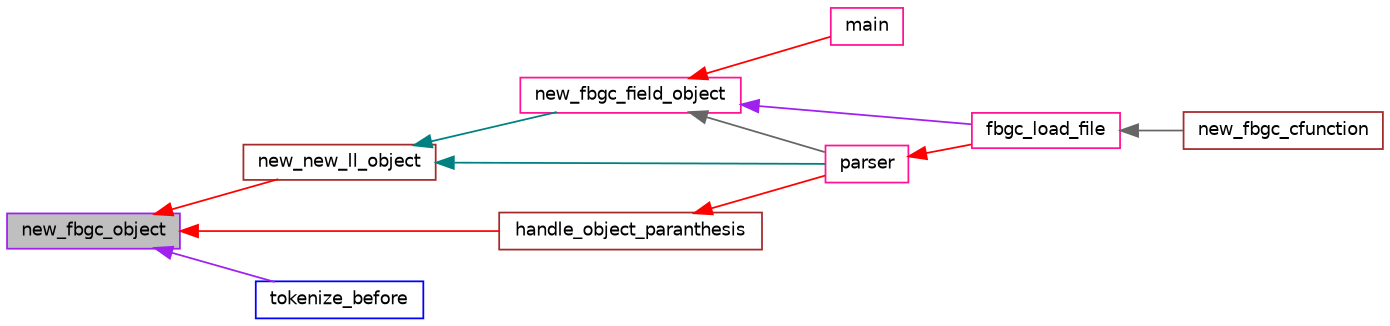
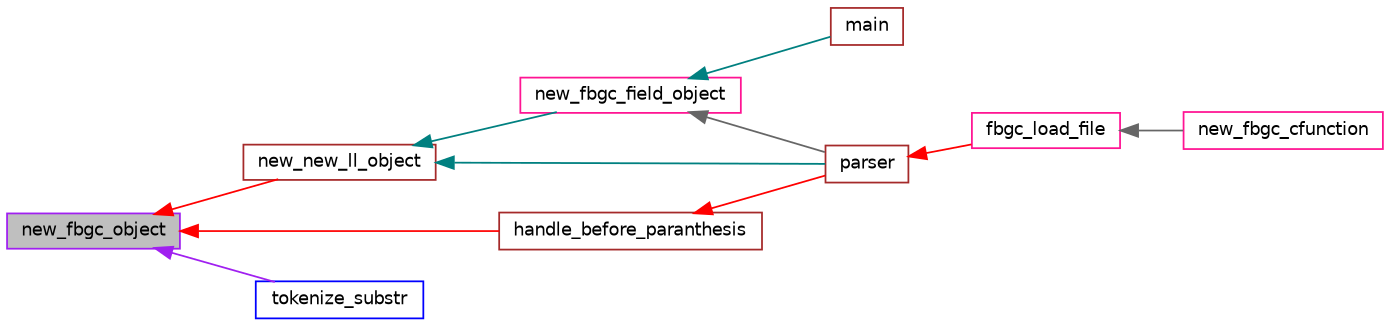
(867, 26) -> (867, 26)
(768, 55) -> (768, 55)
(865, 115) -> none
(1283, 131) -> (1283, 131)
(867, 164) -> (867, 164)
(631, 231) -> (631, 231)
(340, 300) -> (340, 300)
